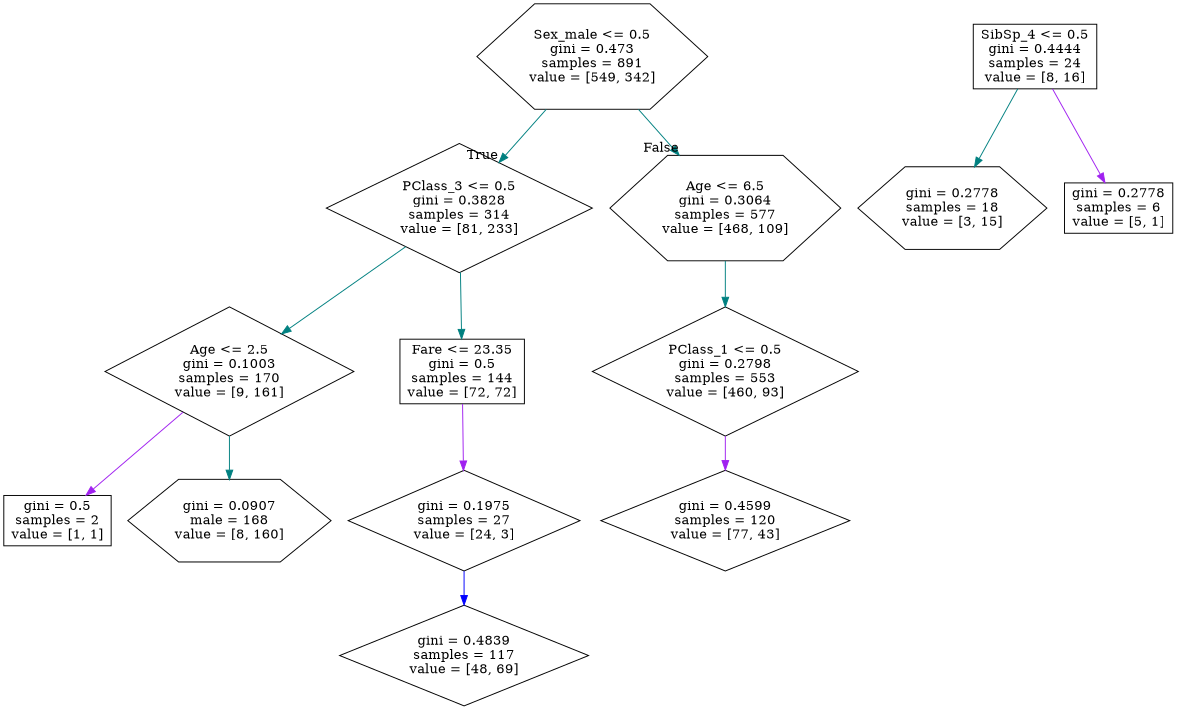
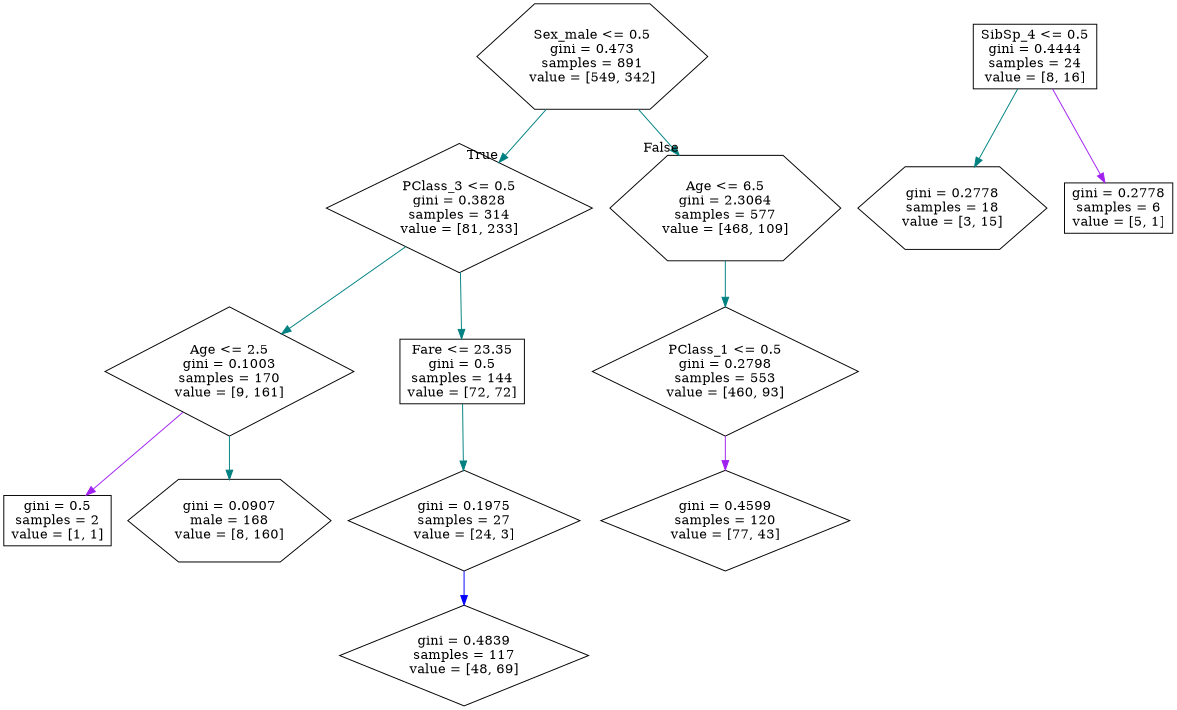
(725, 208) -> (725, 208)
(463, 432) -> (463, 432)
